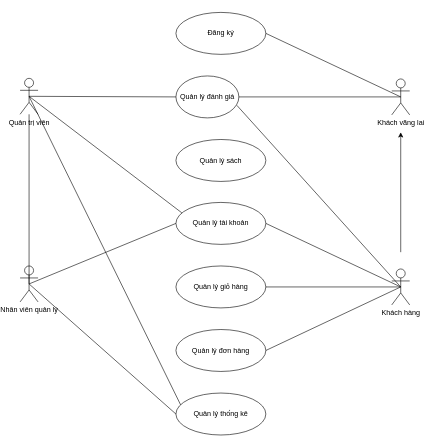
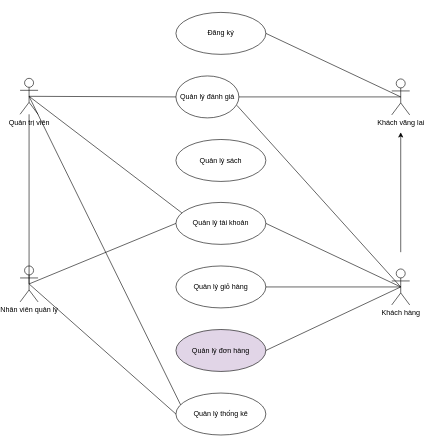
(221, 351) -> (221, 351)
